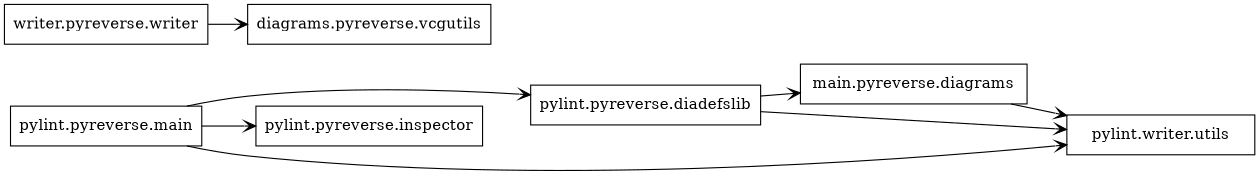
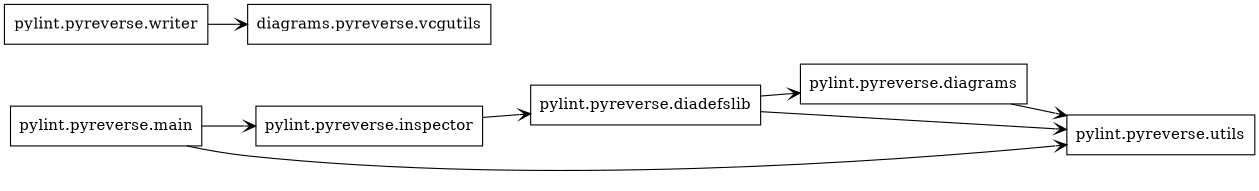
(106, 24) -> (106, 24)
(914, 84) -> (914, 84)
(353, 90) -> (501, 116)
(1161, 135) -> (1161, 135)
